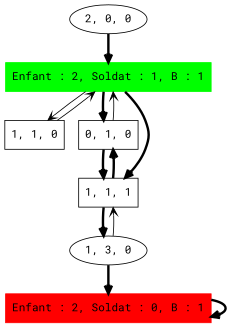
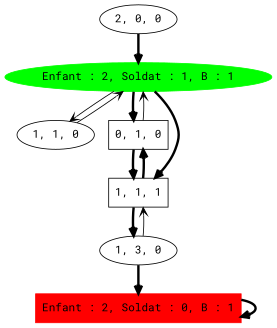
(108, 77) -> (138, 77)
(35, 135) -> (56, 135)
